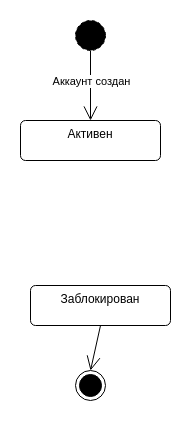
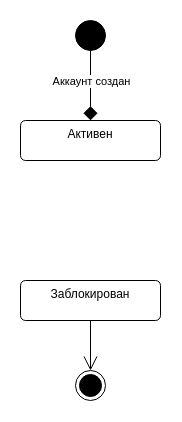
(91, 36) -> (91, 36)
(91, 111) -> (91, 106)
(101, 306) -> (91, 301)
